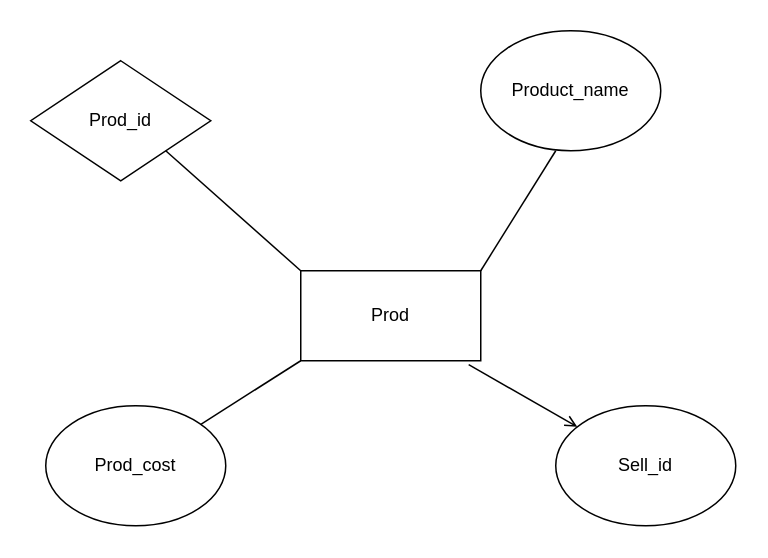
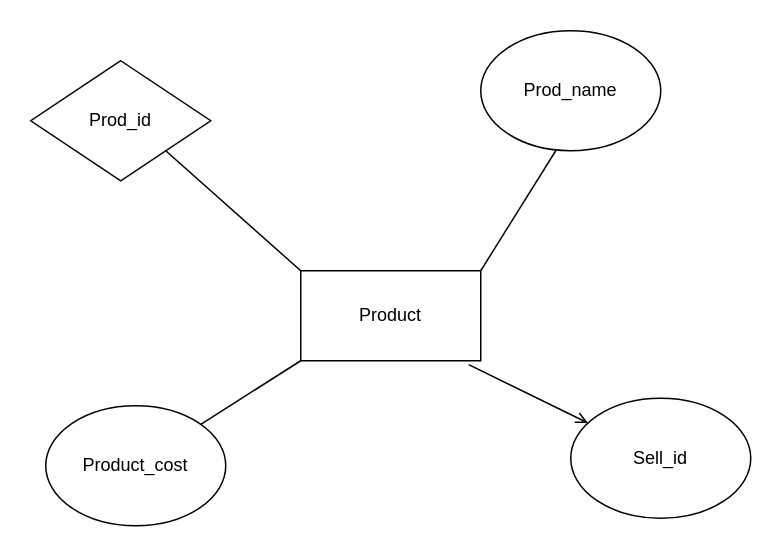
(571, 91) -> (571, 91)
(391, 316) -> (391, 316)
(136, 466) -> (136, 466)
(646, 466) -> (661, 458)
